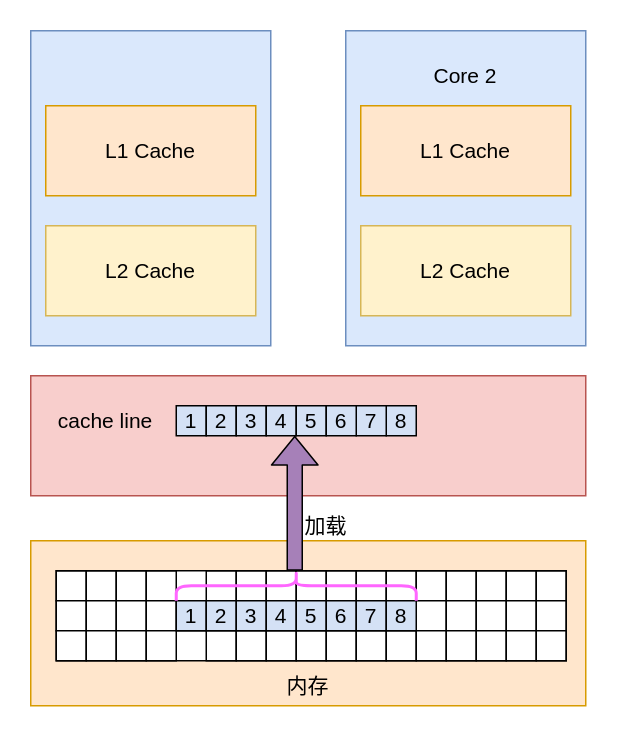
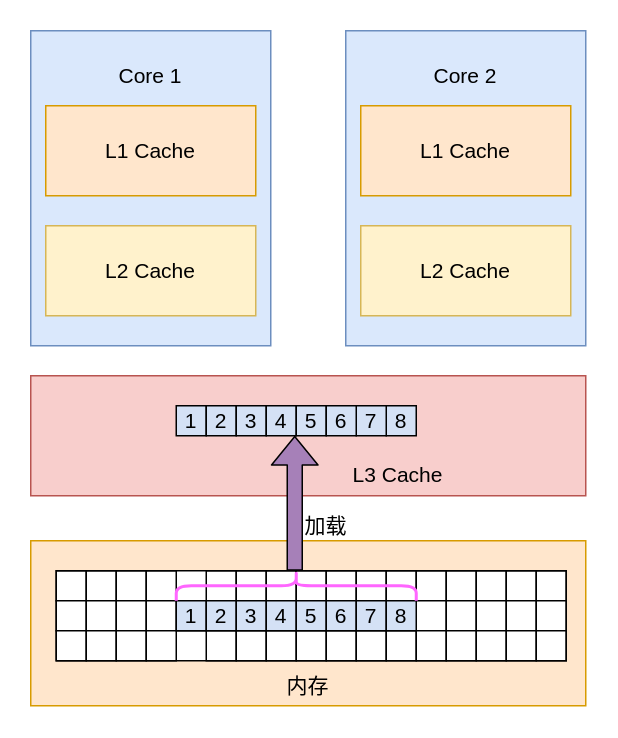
none -> (151, 76)
(106, 421) -> none
none -> (398, 475)
